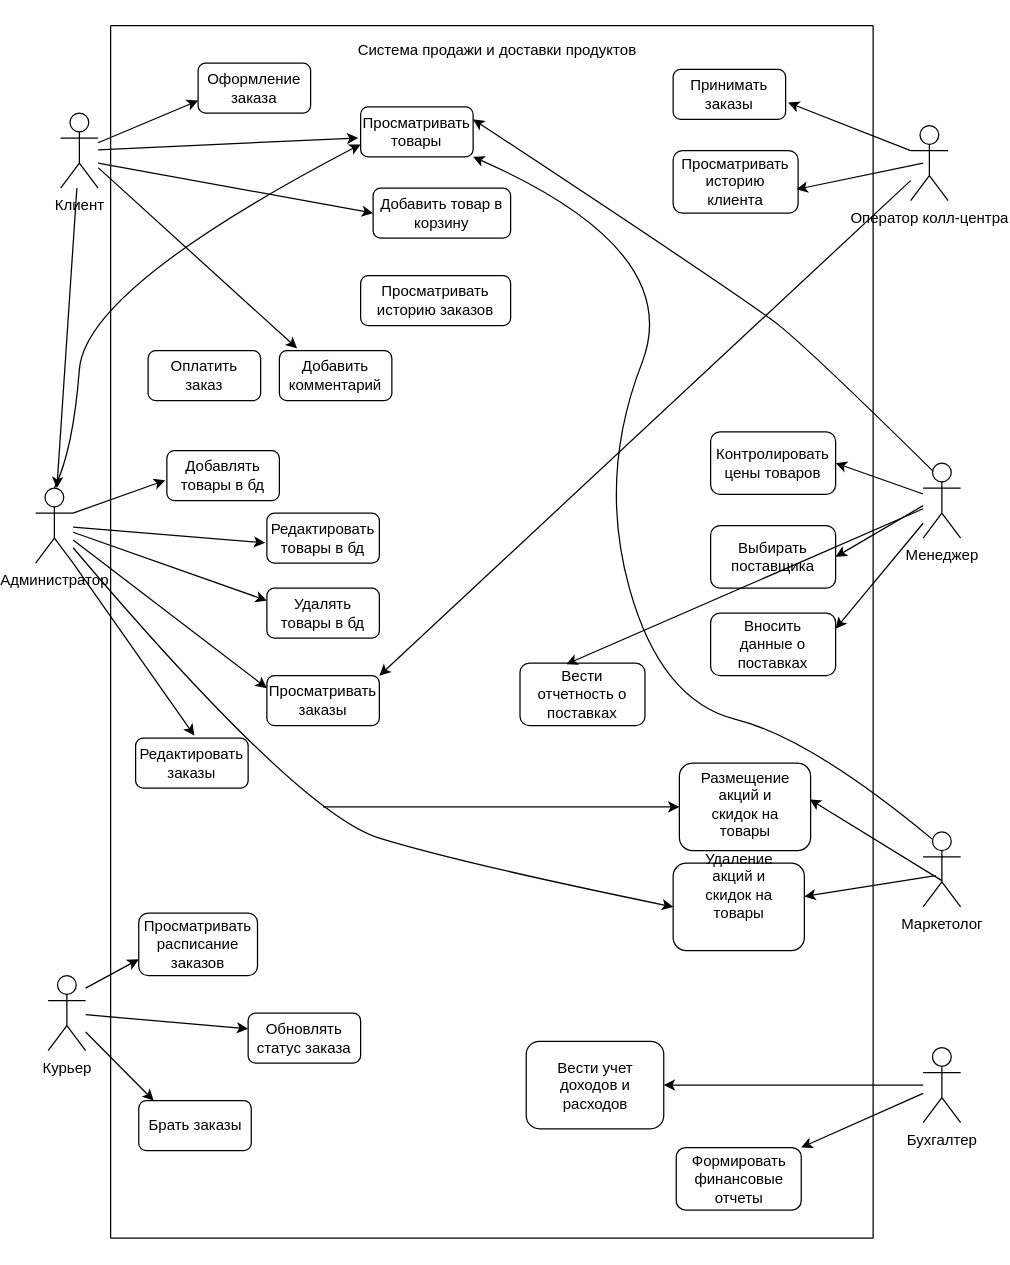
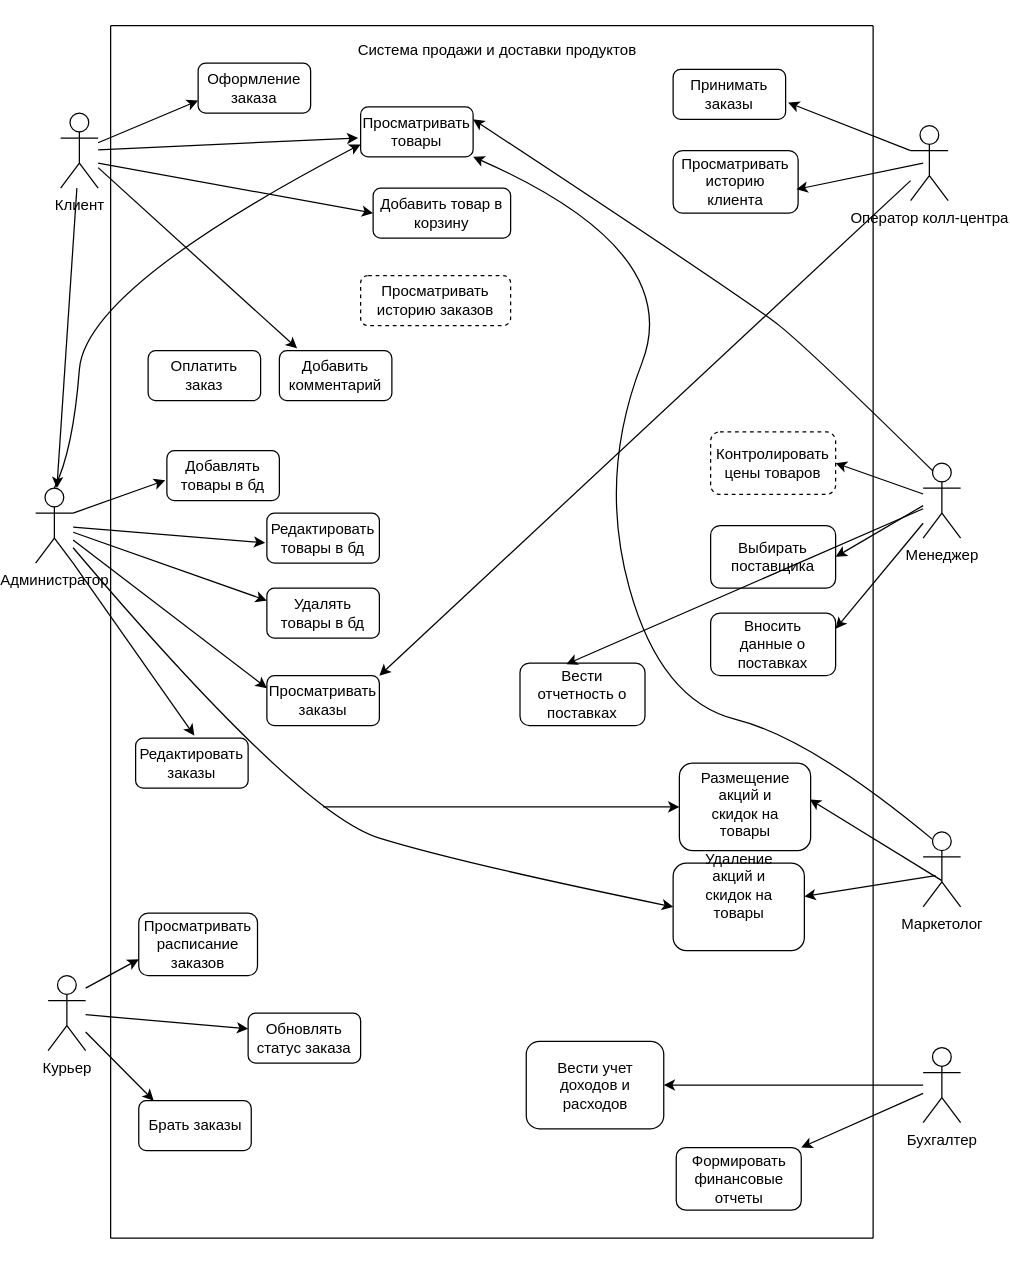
(436, 301) -> (436, 301)
(773, 463) -> (773, 463)
